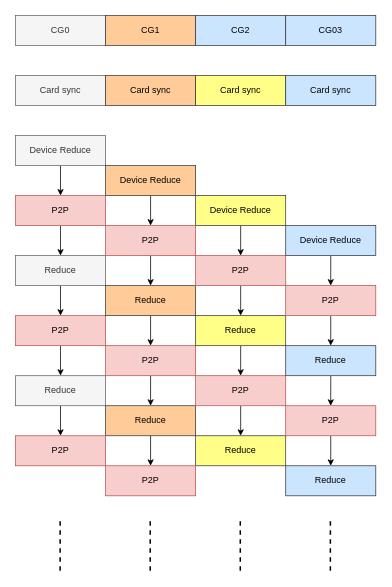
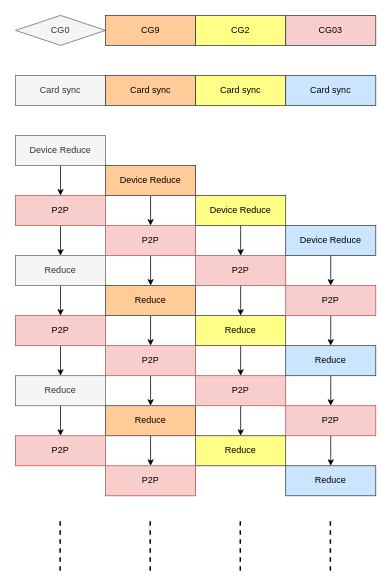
(60, 30) -> (60, 30)
(150, 30) -> (150, 30)
(240, 30) -> (240, 30)
(330, 30) -> (330, 30)
